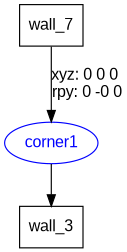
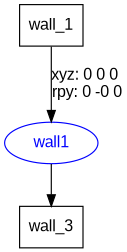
(51, 25) -> (51, 25)
(51, 143) -> (51, 143)
